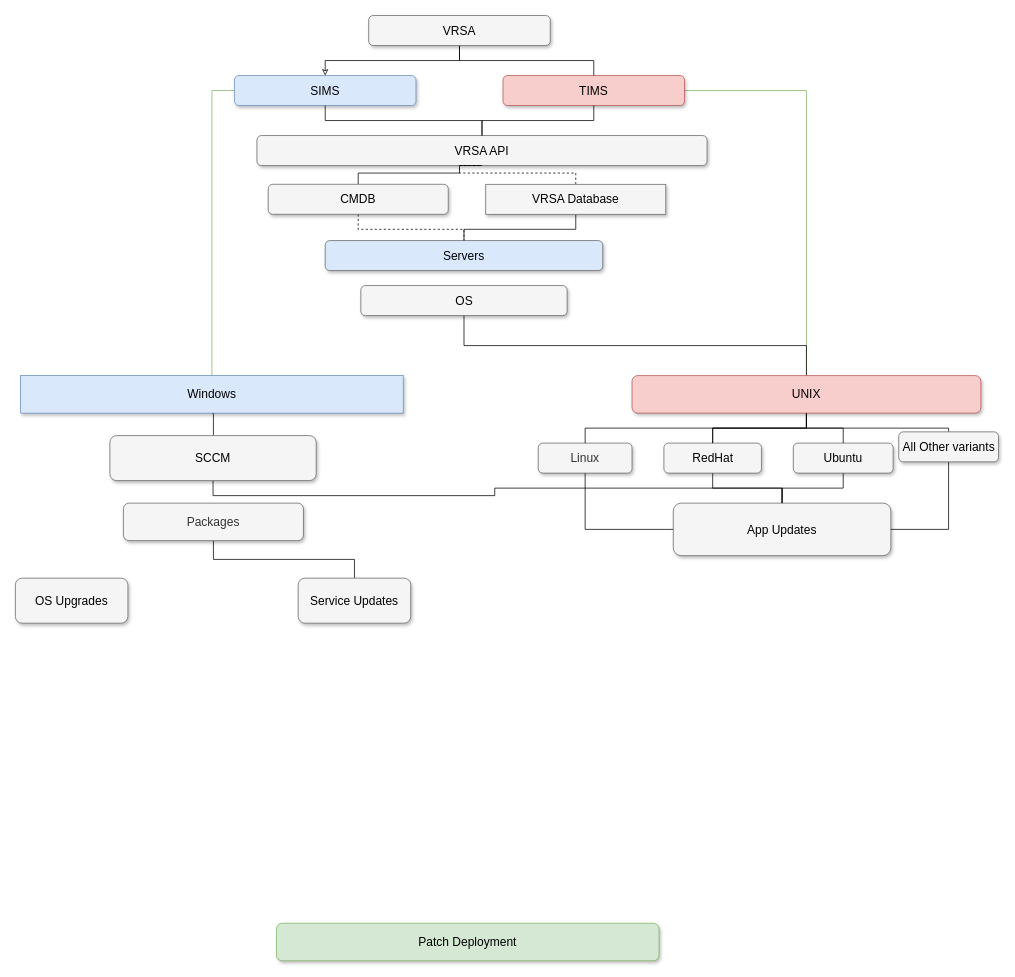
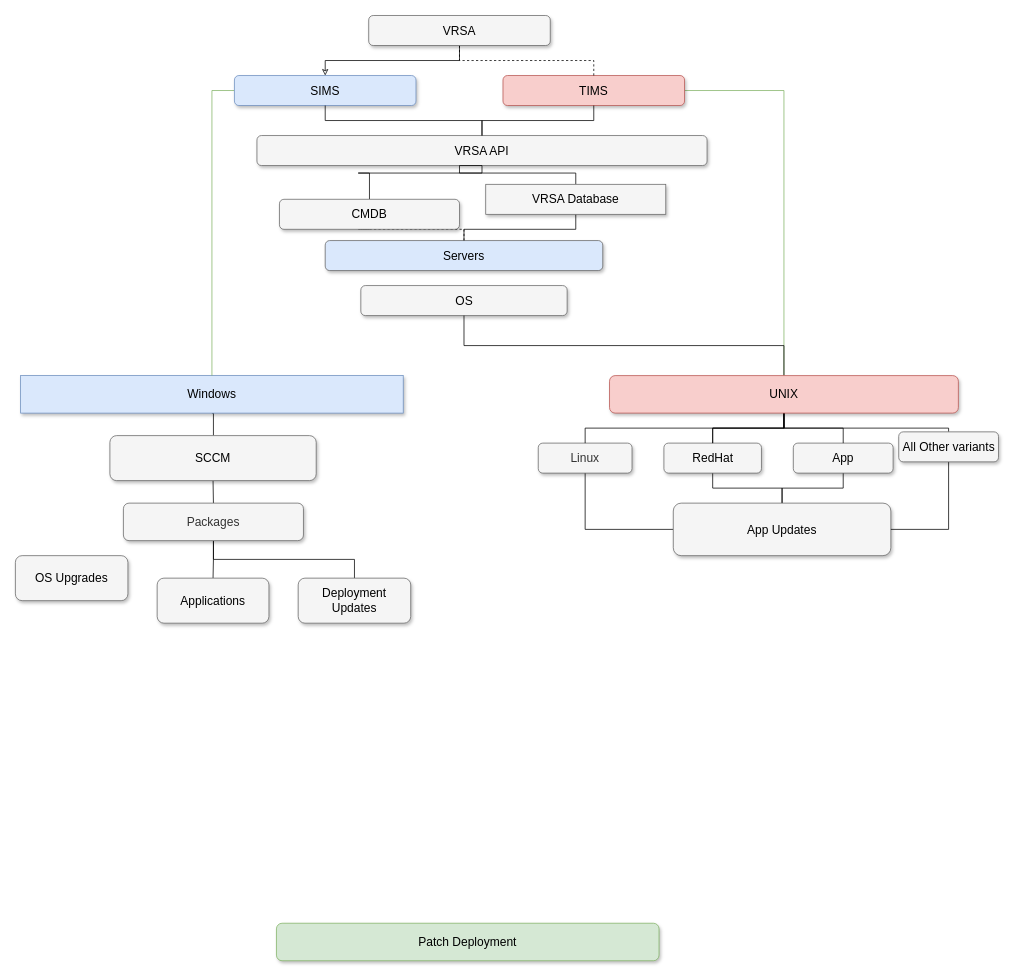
(535, 60) -> (535, 60)
(535, 173) -> (535, 173)
(358, 199) -> (369, 214)
(806, 394) -> (784, 394)
(843, 458) -> (843, 458)
(465, 495) -> (213, 498)
none -> (213, 570)
(72, 600) -> (72, 578)
none -> (213, 600)
(354, 600) -> (354, 600)
